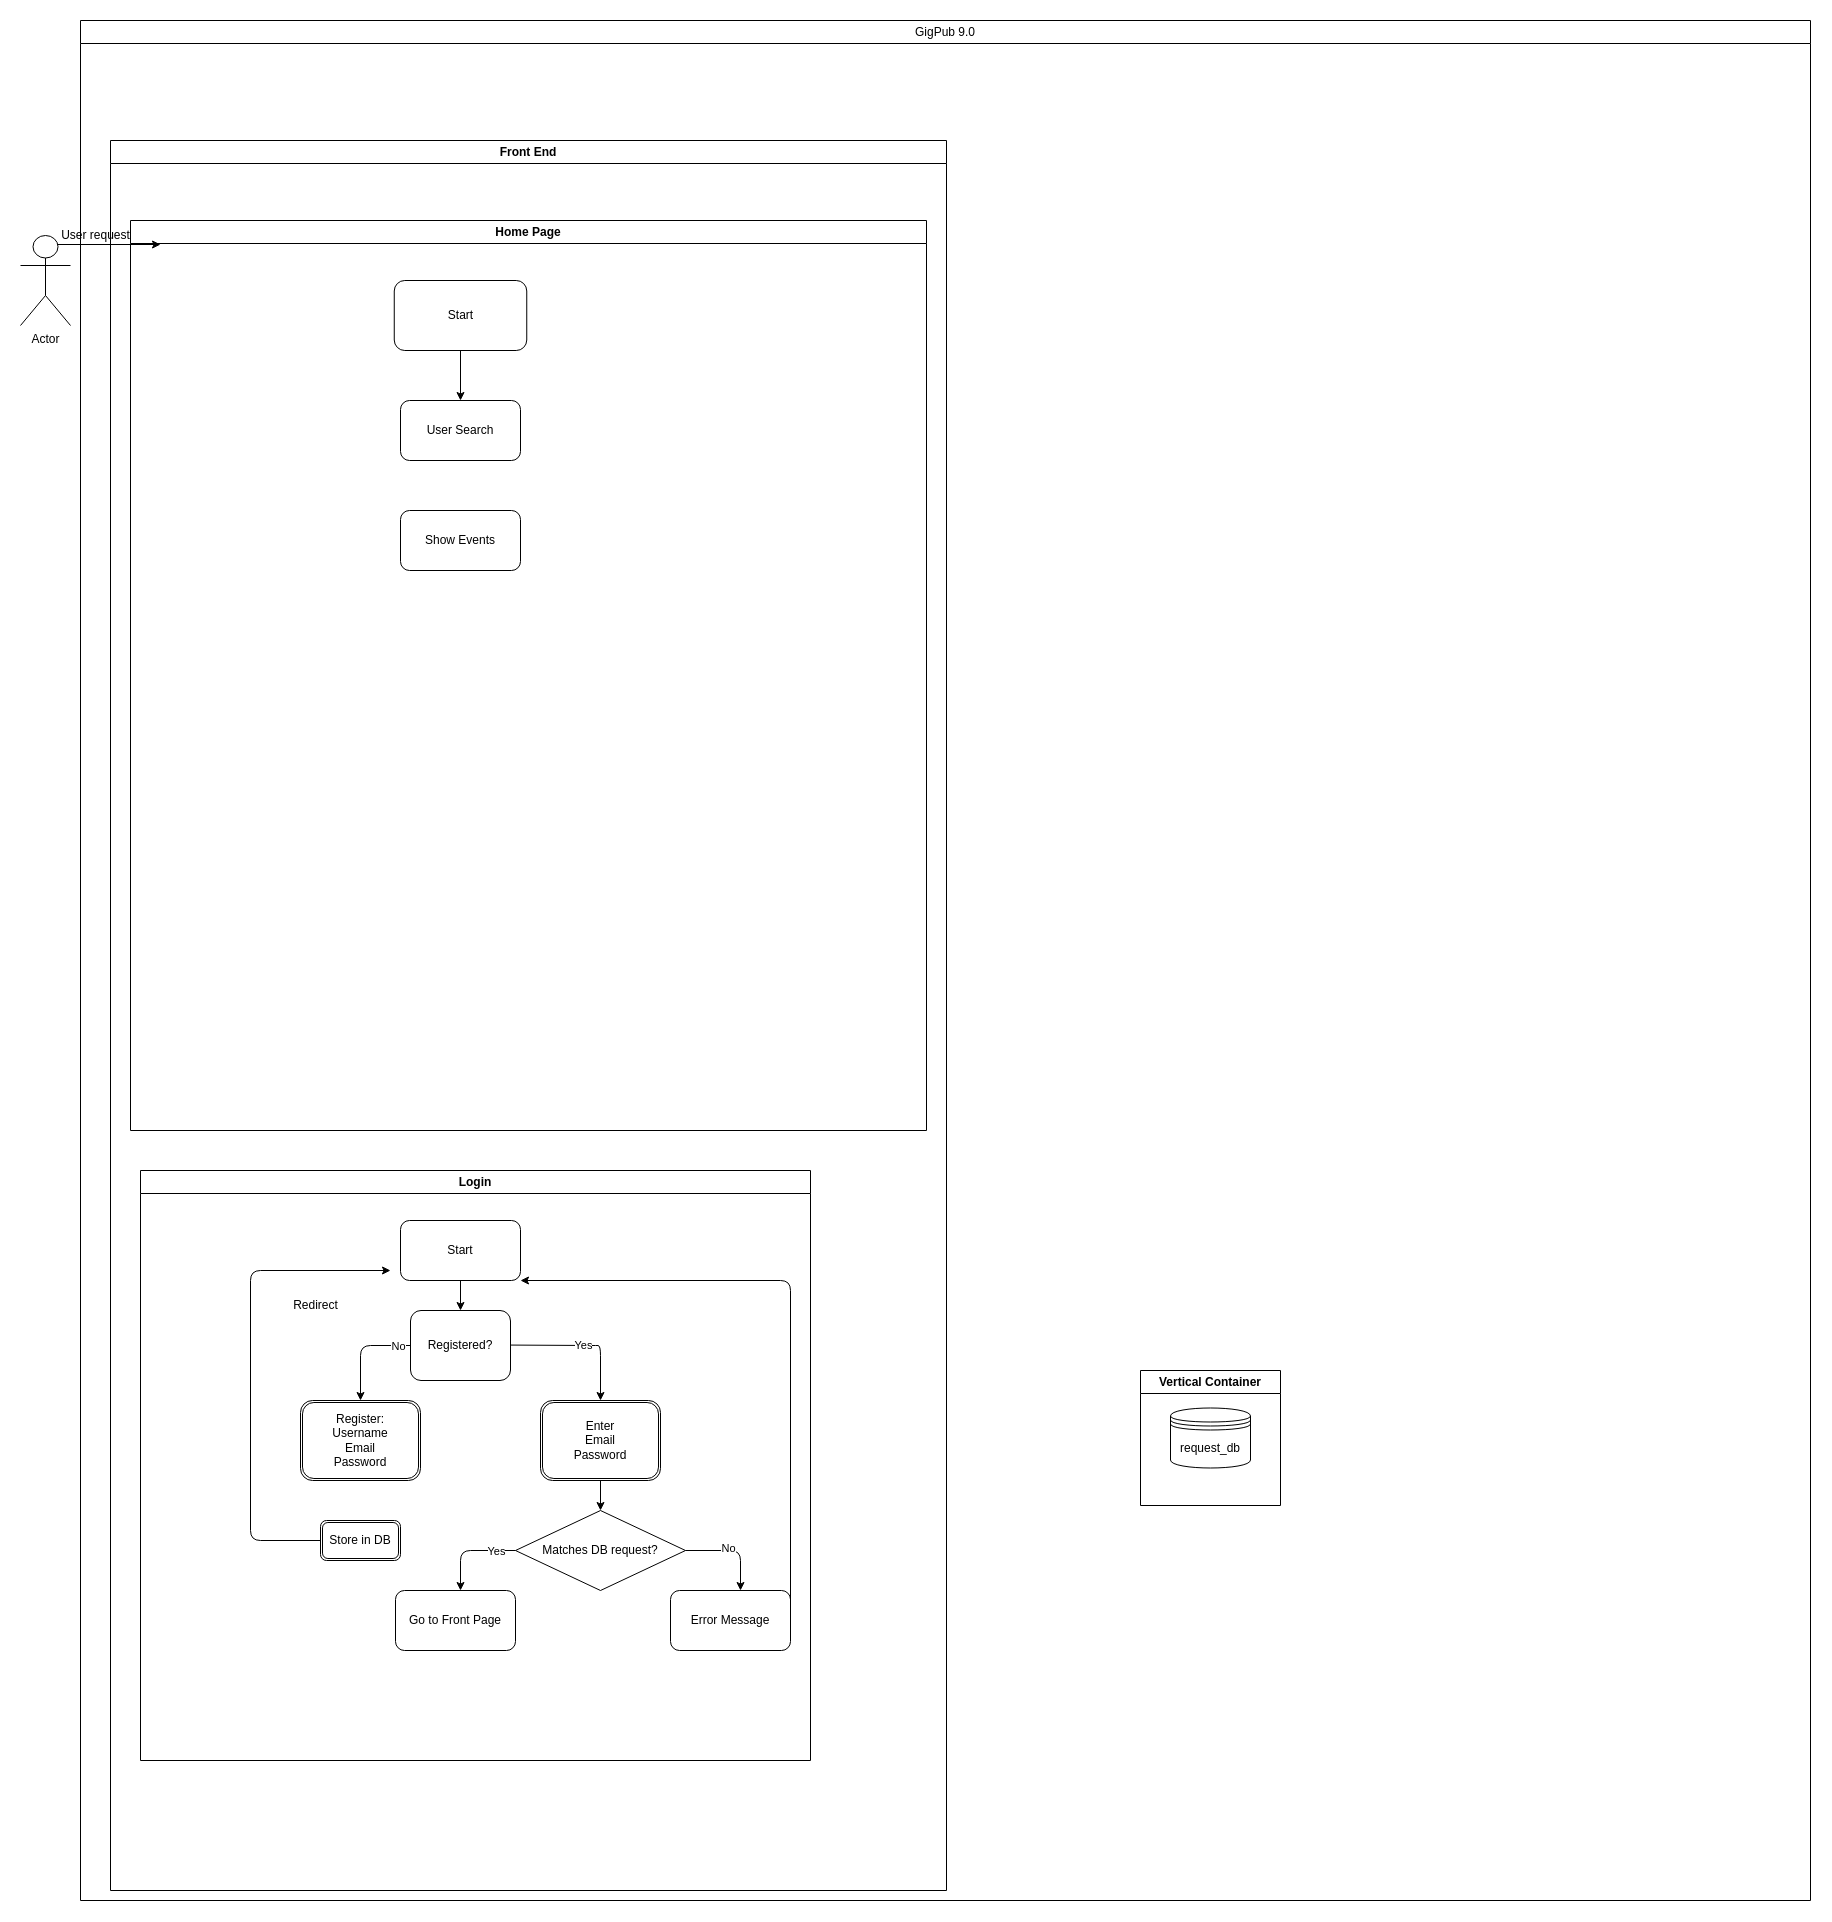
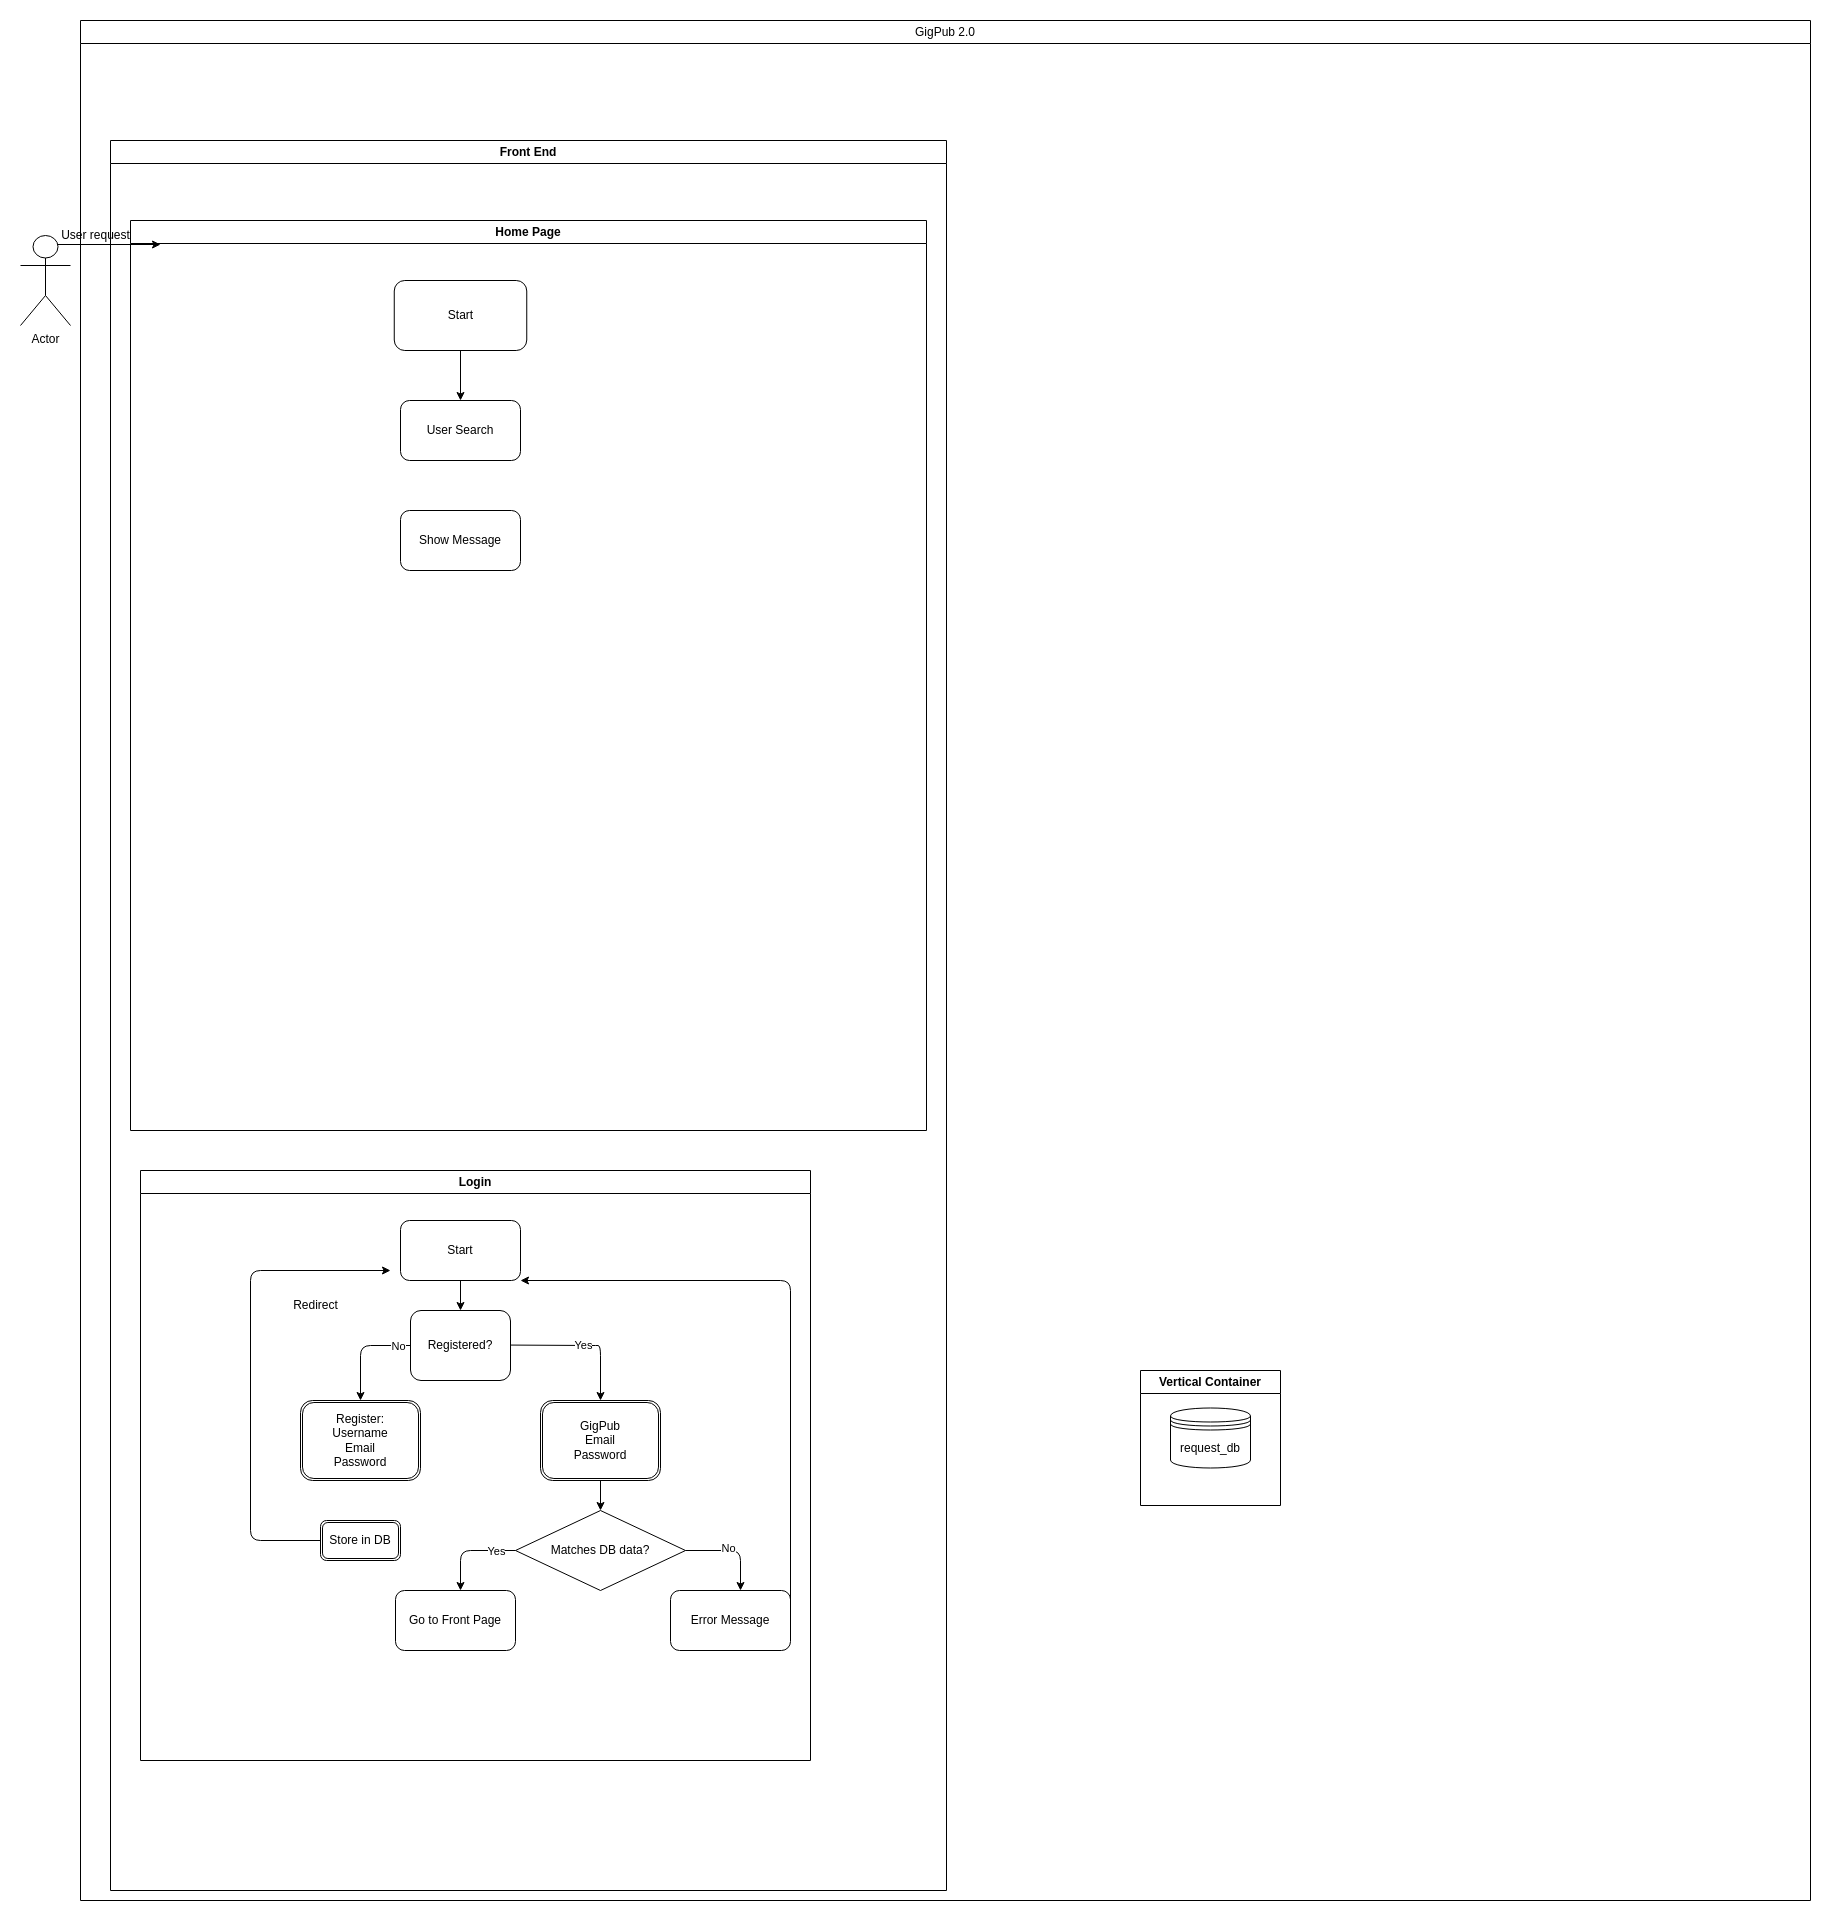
(946, 33) -> (946, 33)
(461, 541) -> (461, 541)
(601, 1441) -> (601, 1441)
(601, 1551) -> (601, 1551)
